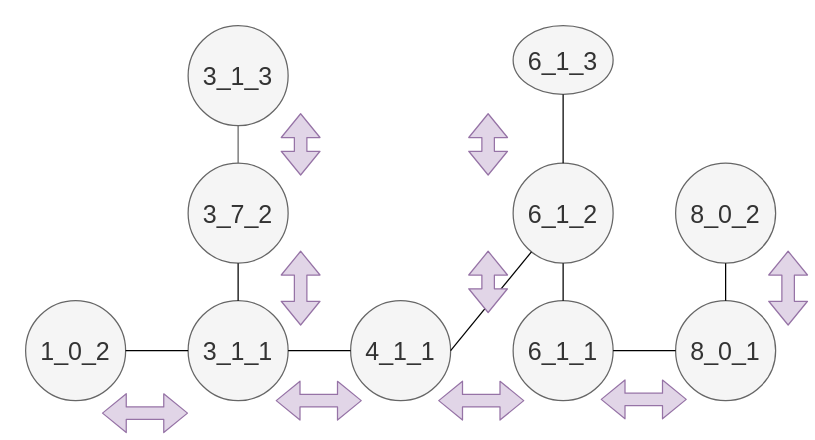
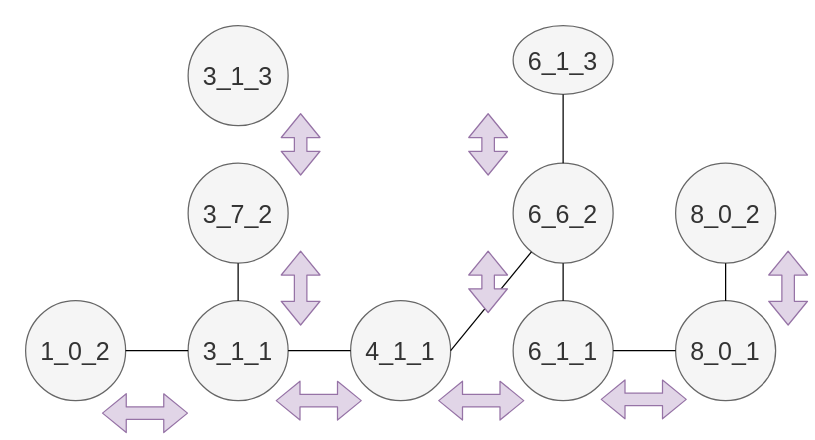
(238, 144) -> none
(563, 213) -> (563, 213)
